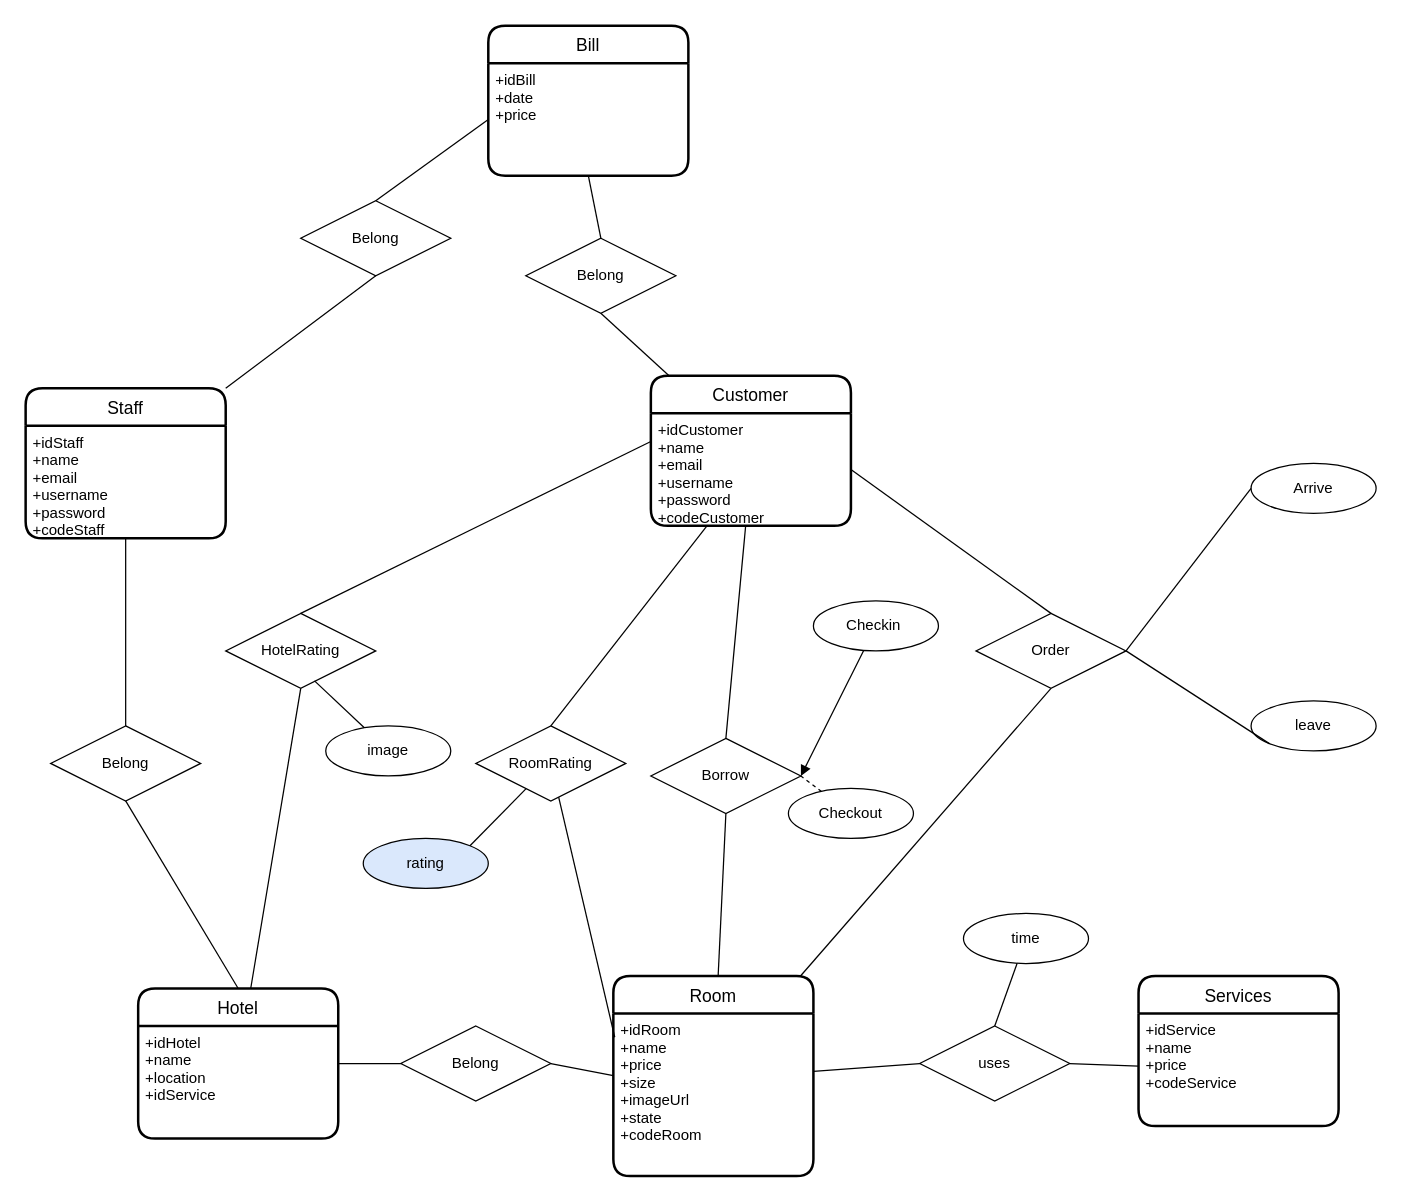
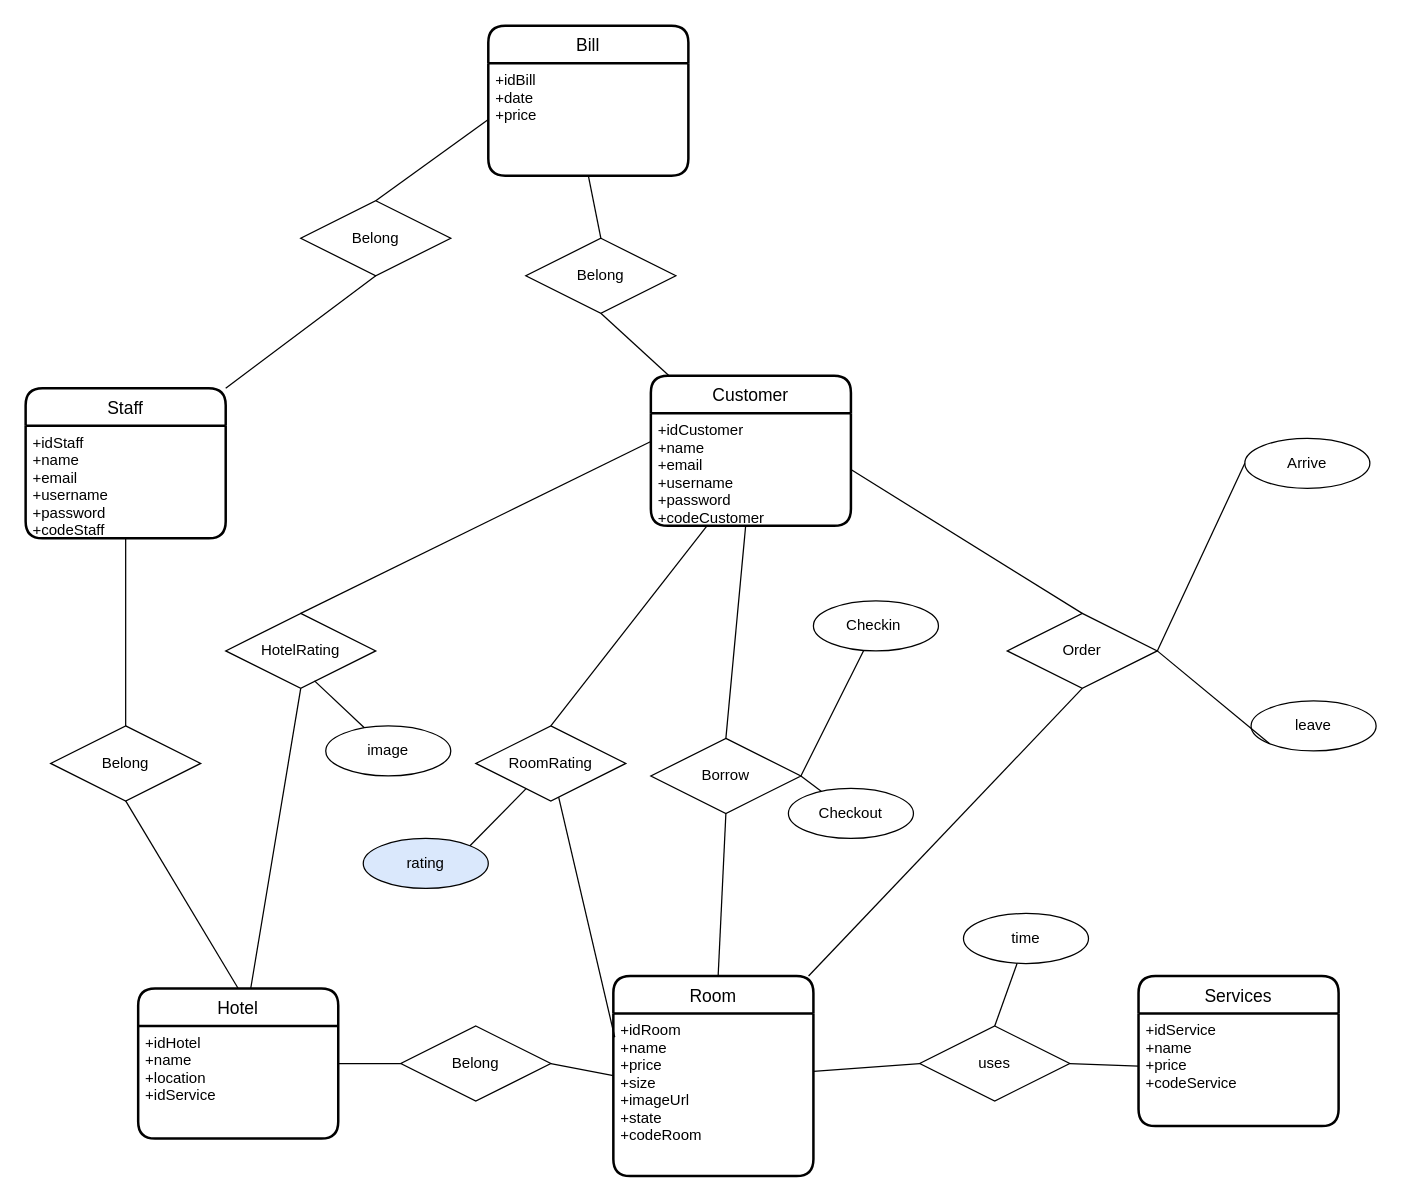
(1313, 488) -> (1307, 463)
(1051, 651) -> (1082, 651)
(806, 766) -> (804, 768)
(810, 782) -> (810, 782)
